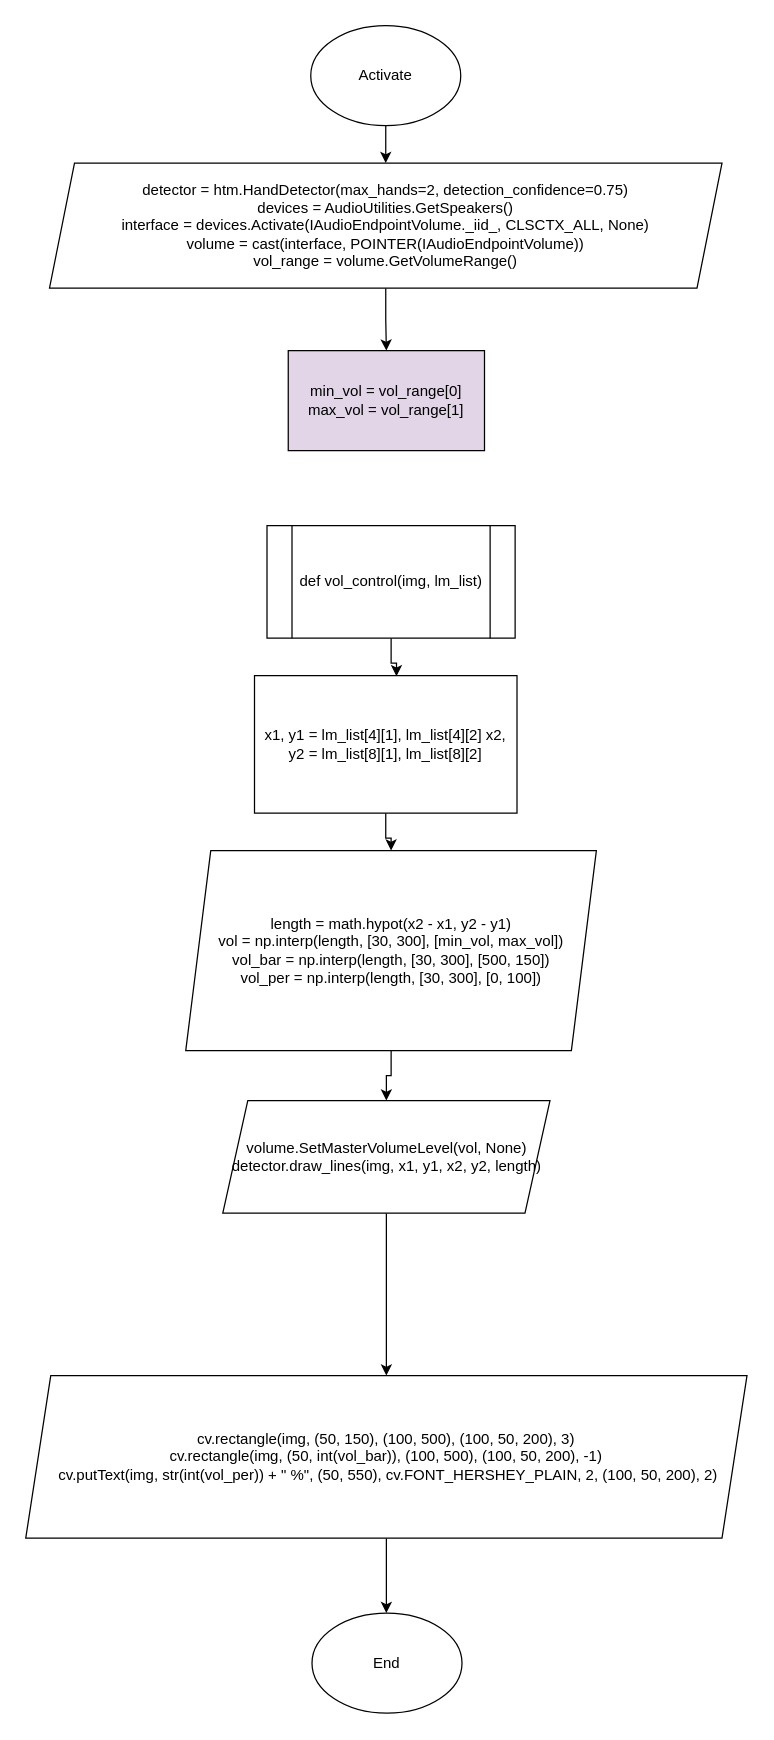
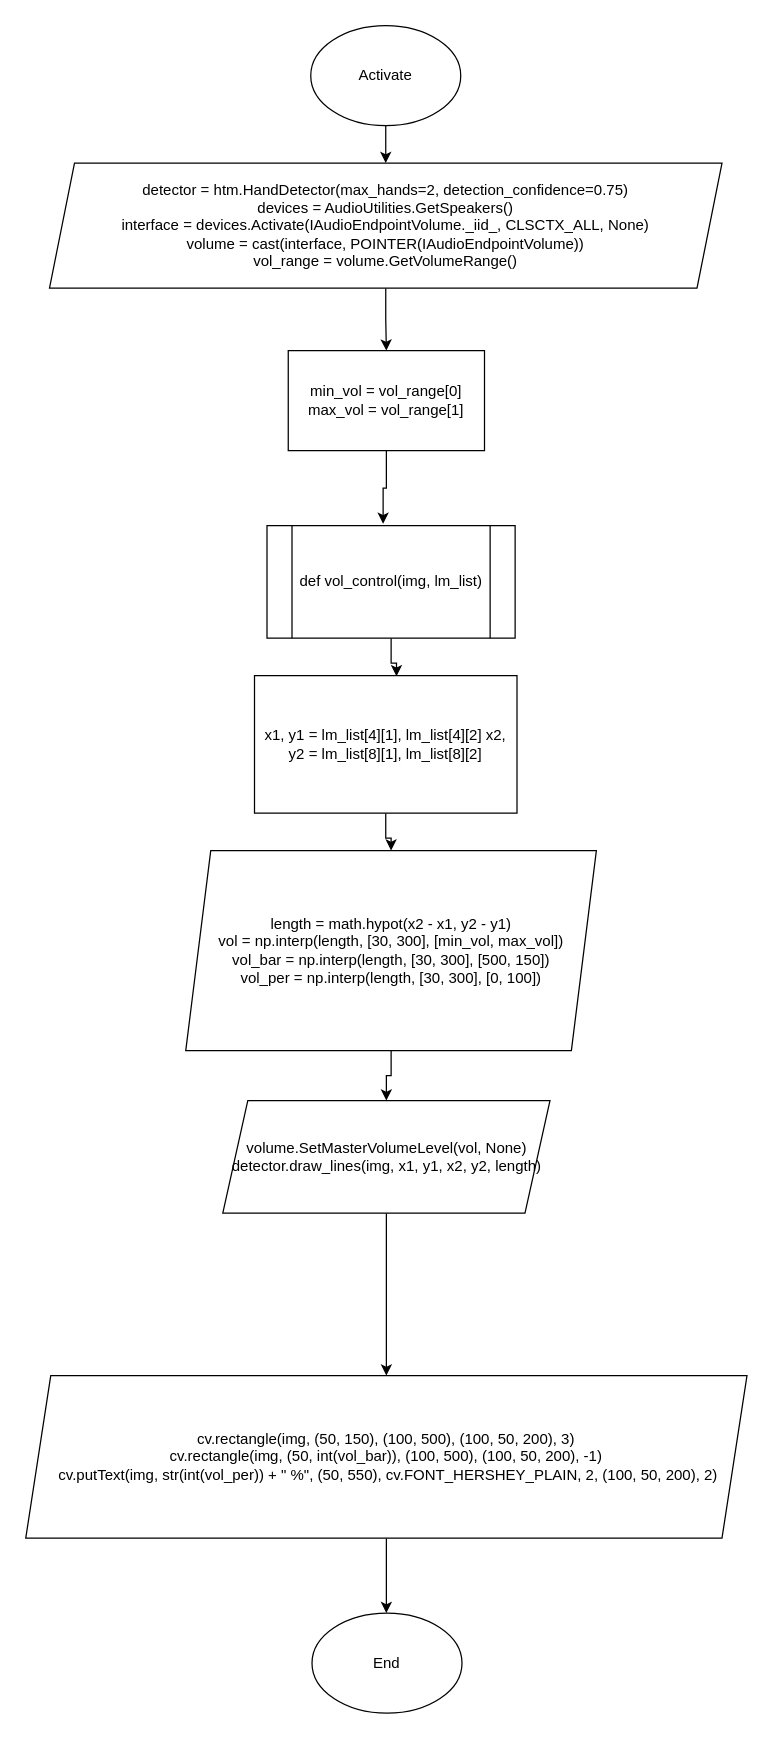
(386, 401) -> (386, 401)
none -> (386, 484)
